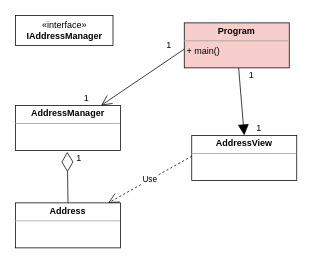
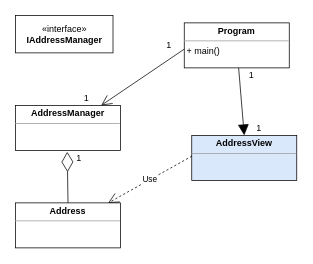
(64, 30) -> (64, 34)
(237, 45) -> (237, 45)
(244, 158) -> (244, 158)
